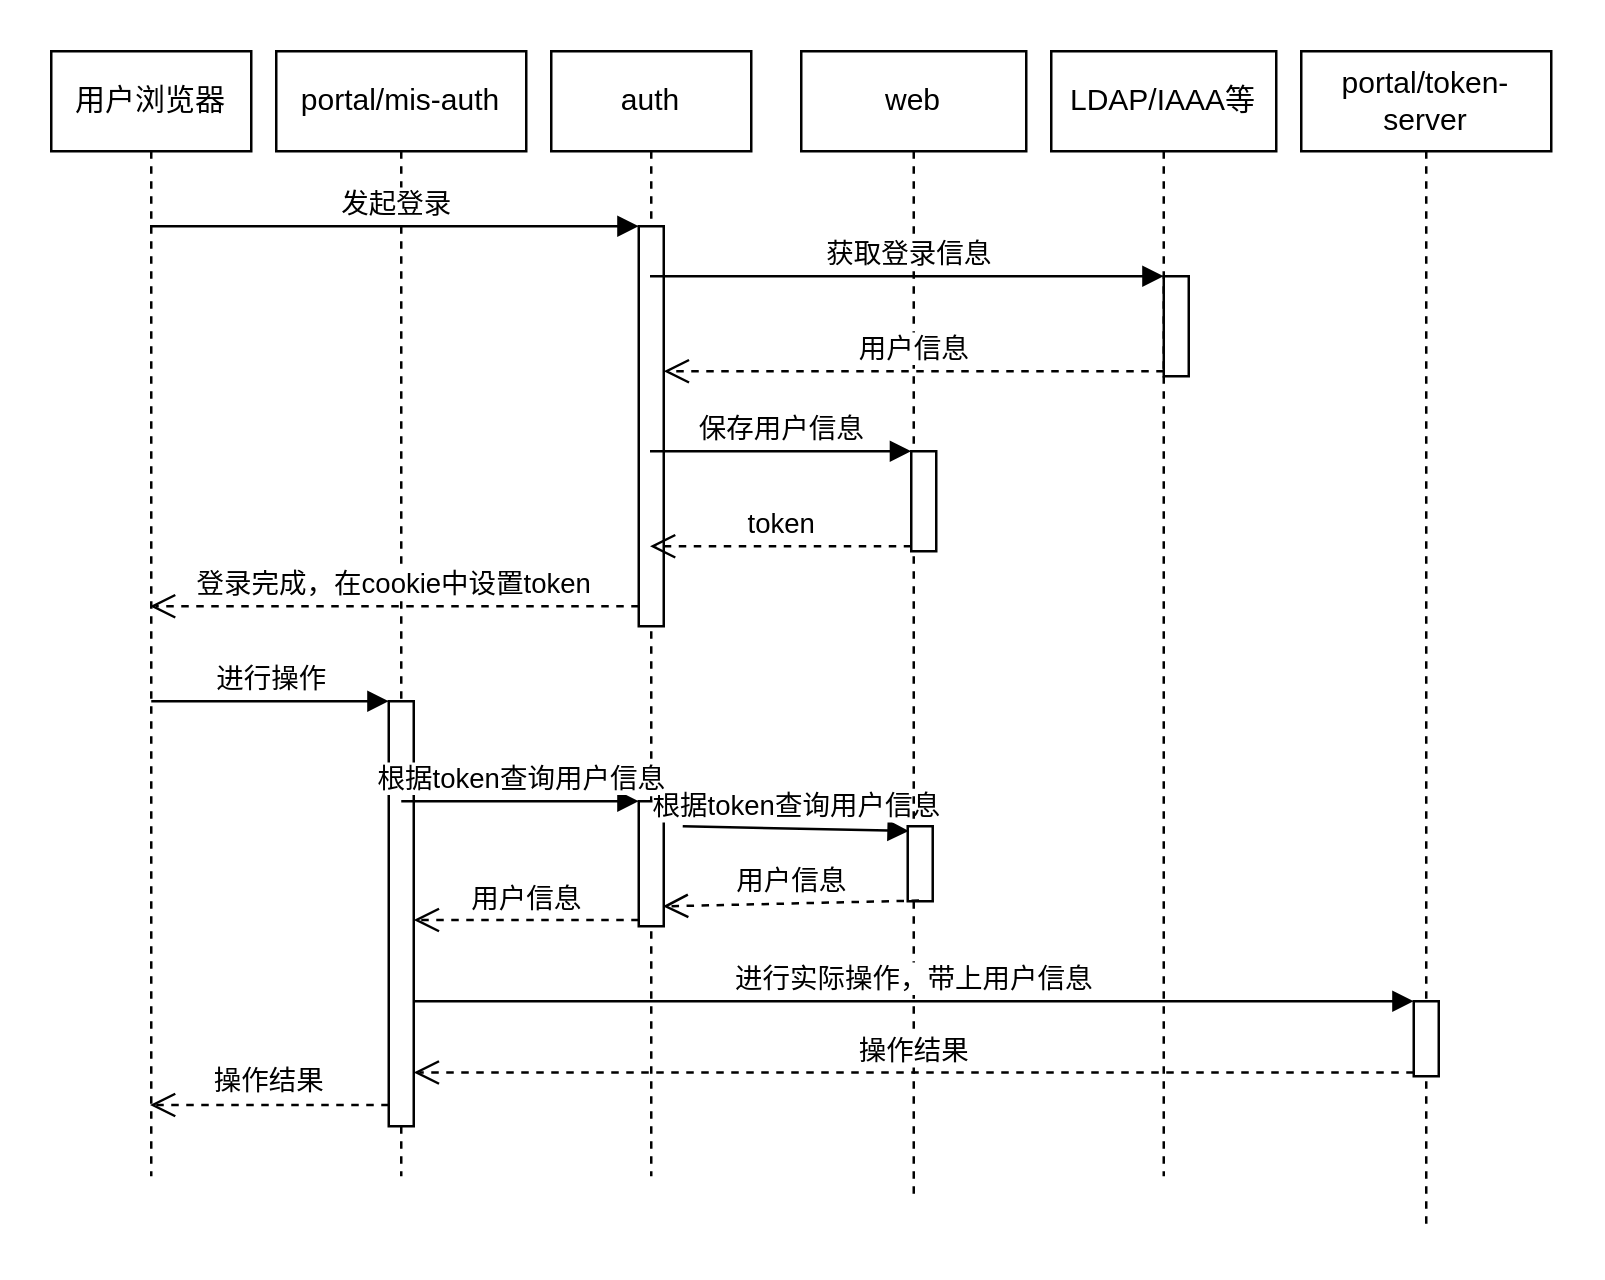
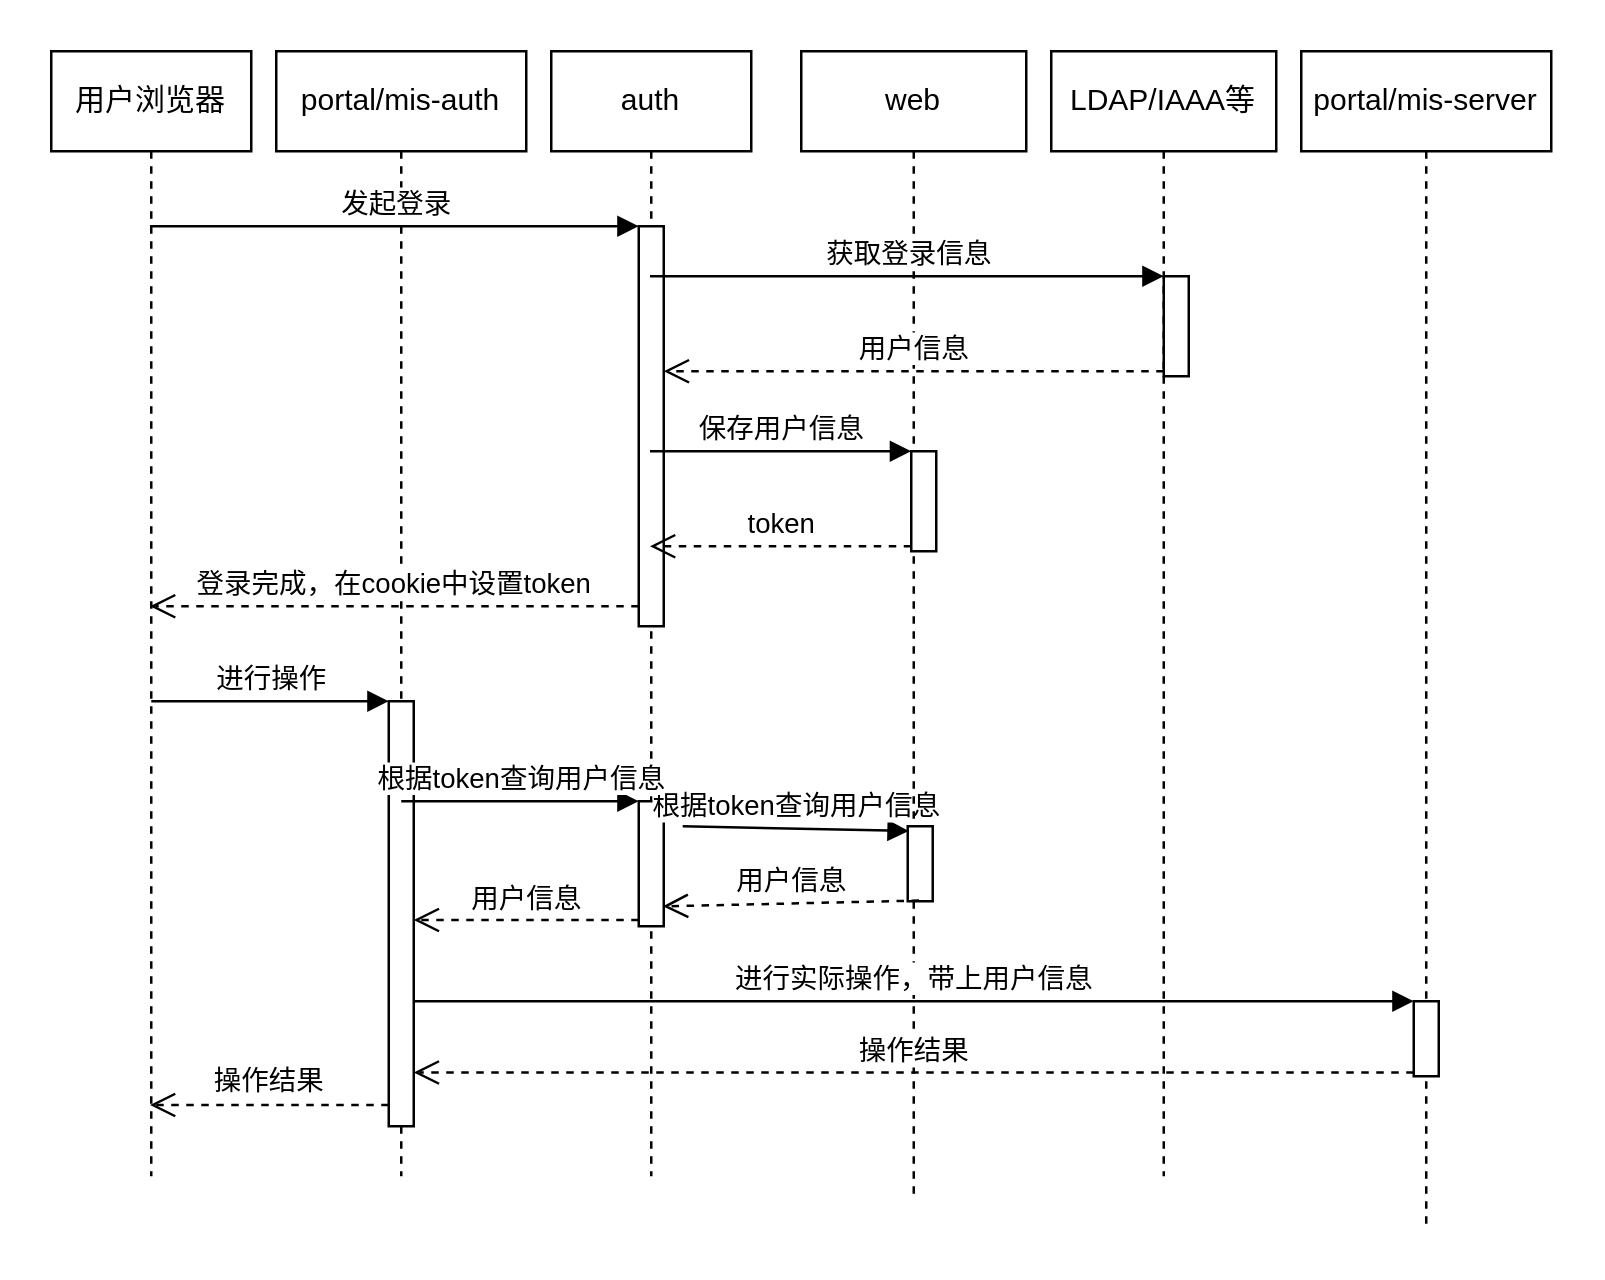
(1426, 101) -> (1426, 101)
